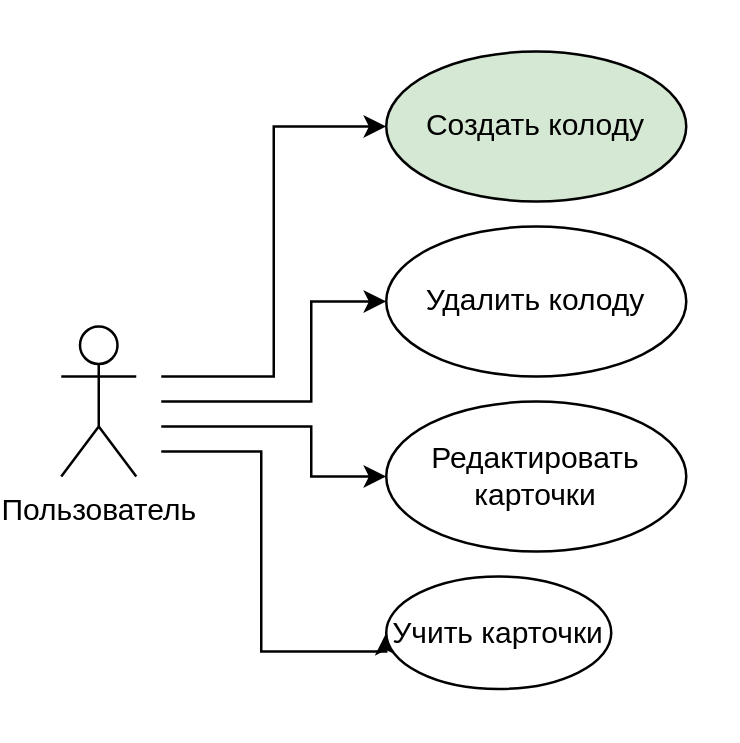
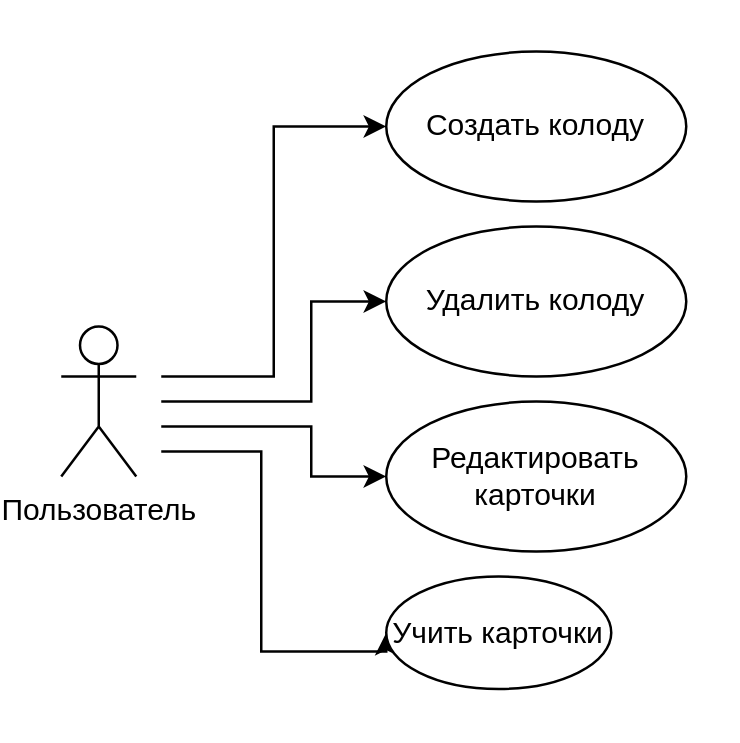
(536, 126) -> (536, 126)
